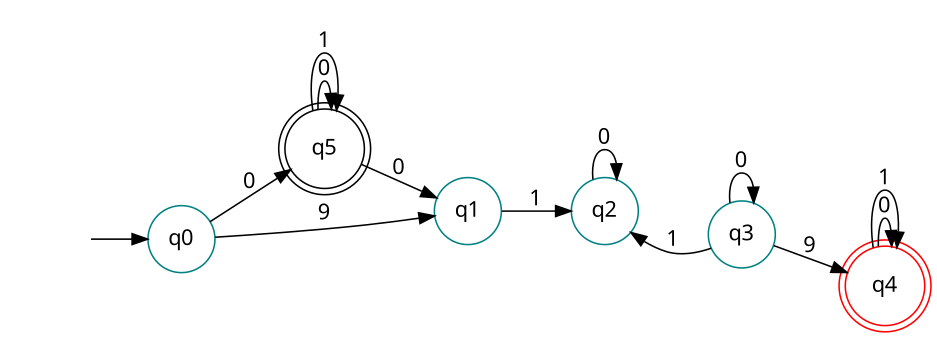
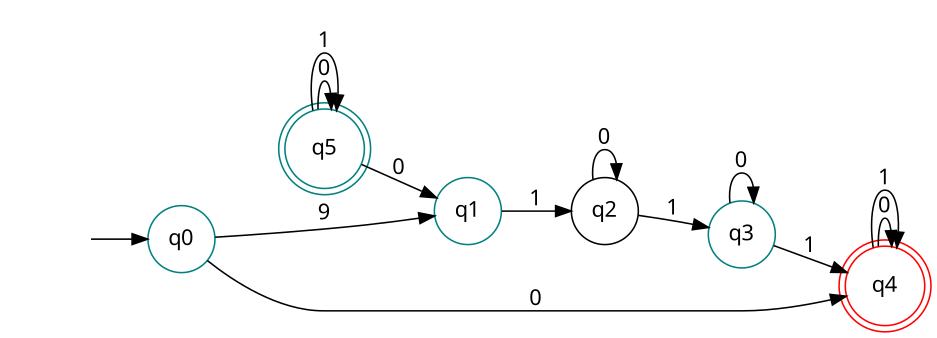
(325, 149) -> (325, 149)
(244, 200) -> (513, 311)
(605, 211) -> (605, 211)
(810, 246) -> (810, 246)
(677, 254) -> (666, 220)
